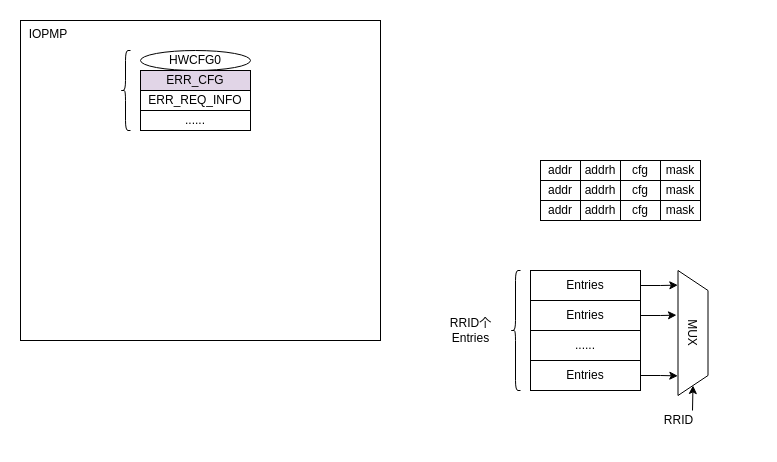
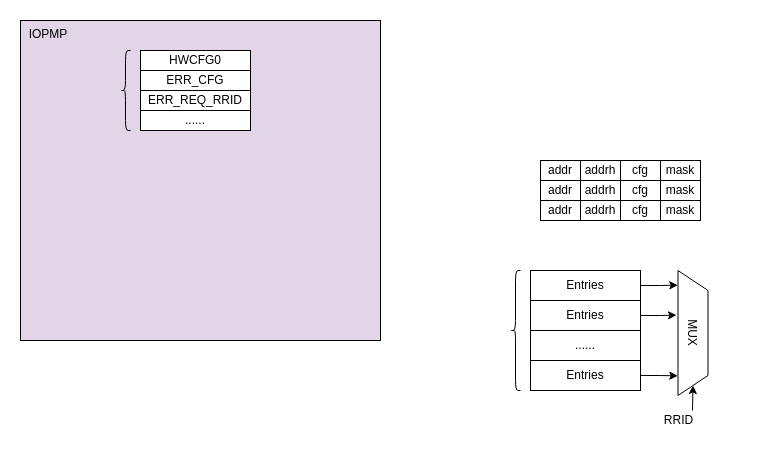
(196, 61) -> (196, 61)
(196, 81) -> (196, 81)
(196, 101) -> (196, 101)
(201, 181) -> (201, 181)
(471, 331) -> none
